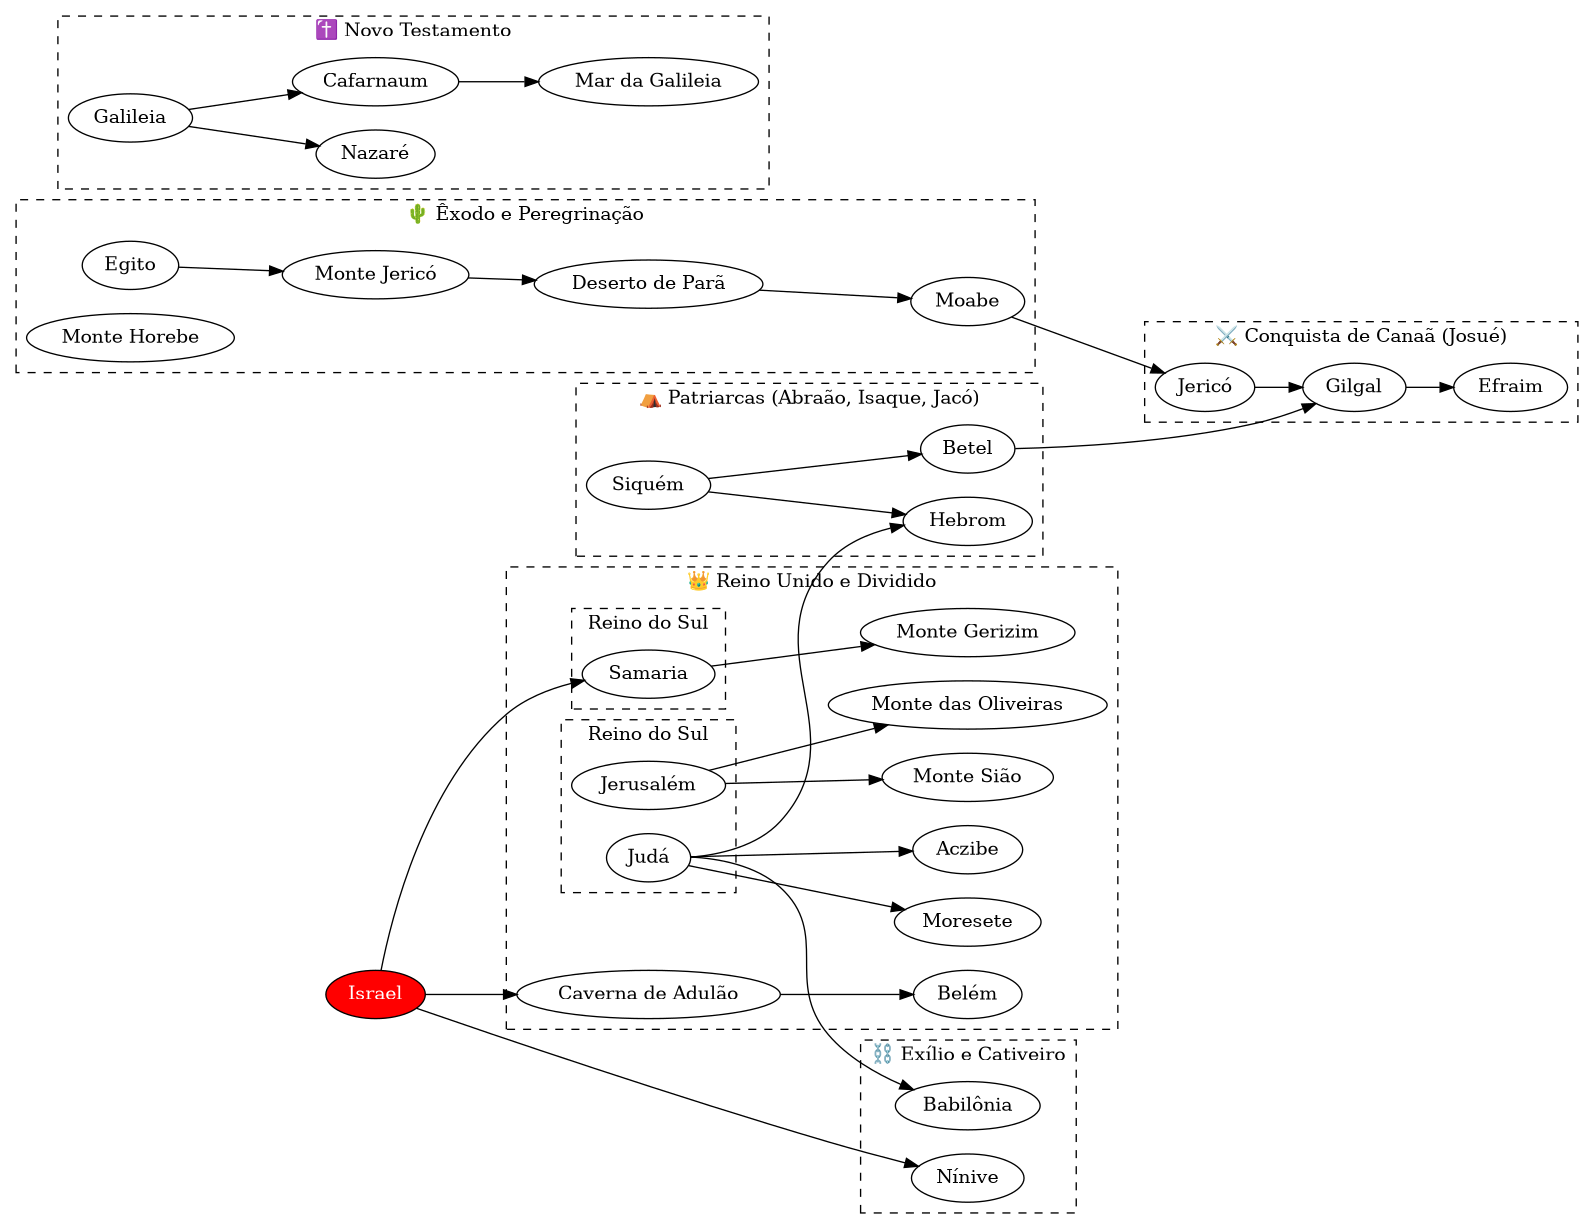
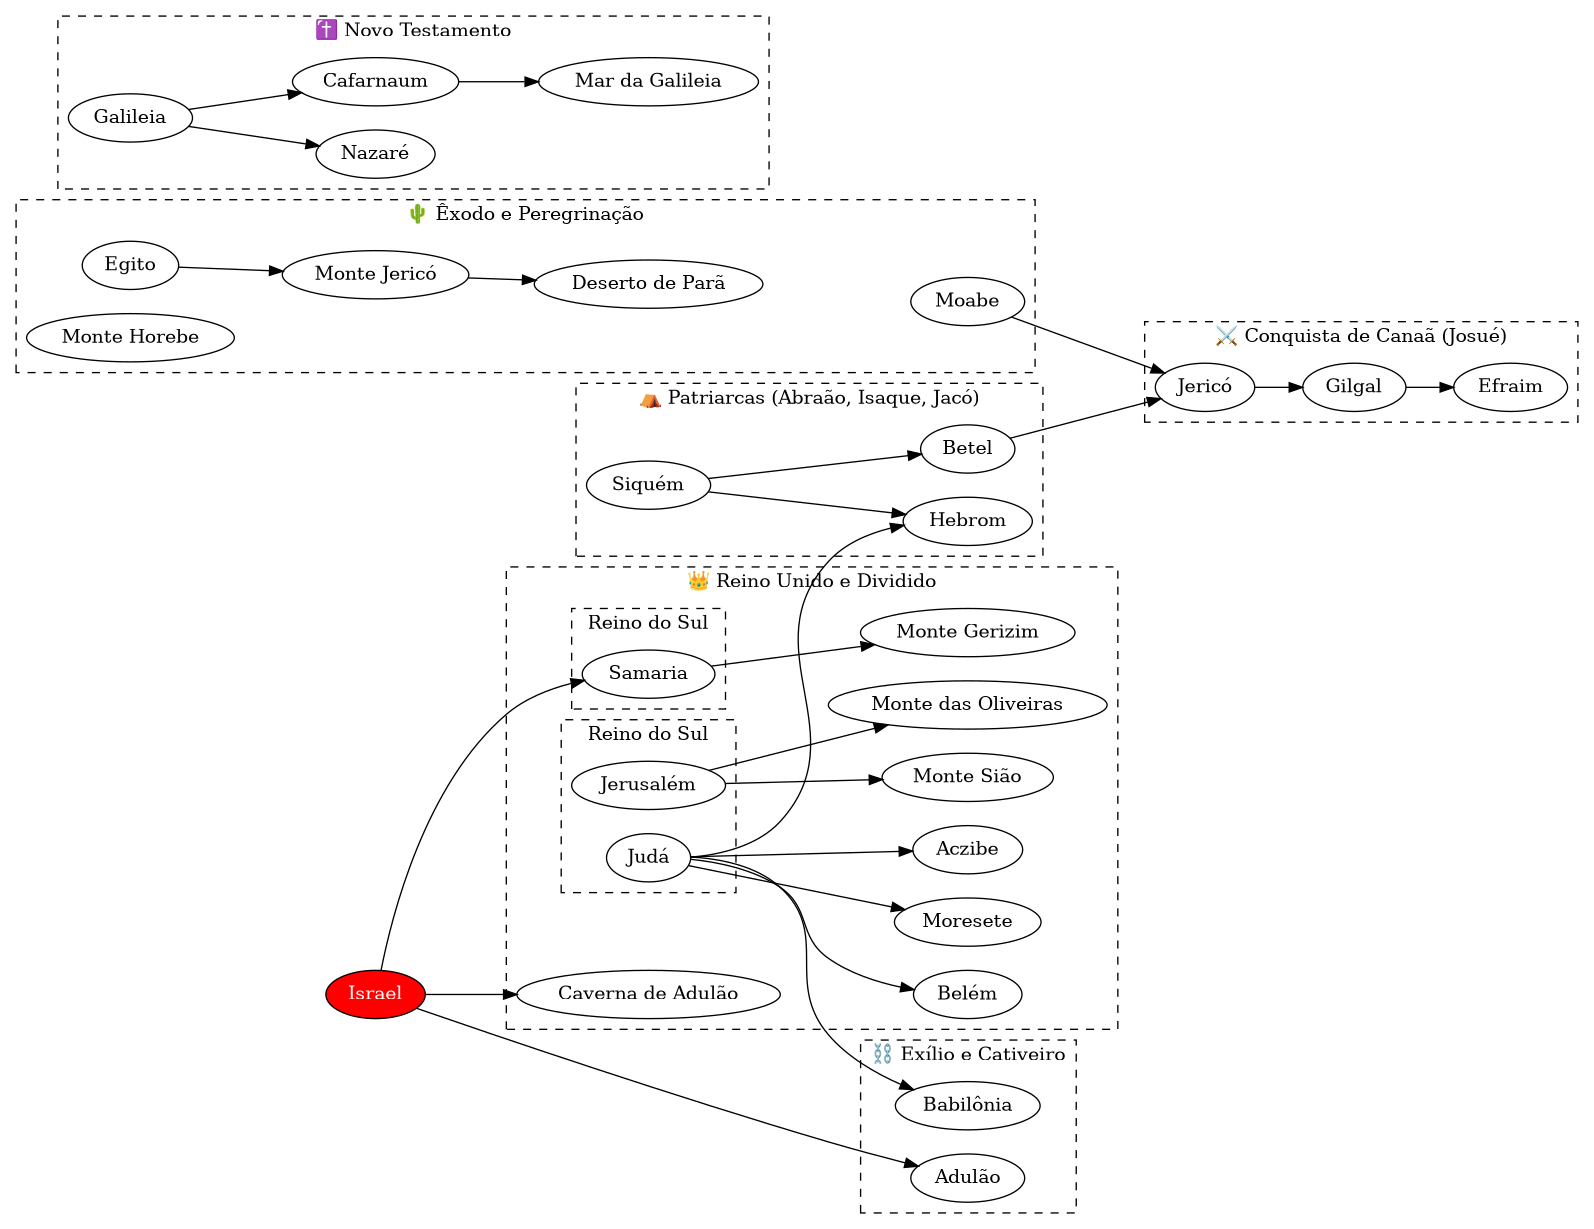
(828, 294) -> none
(1161, 439) -> (1079, 420)
(840, 994) -> (815, 945)
(968, 1178) -> (968, 1178)
